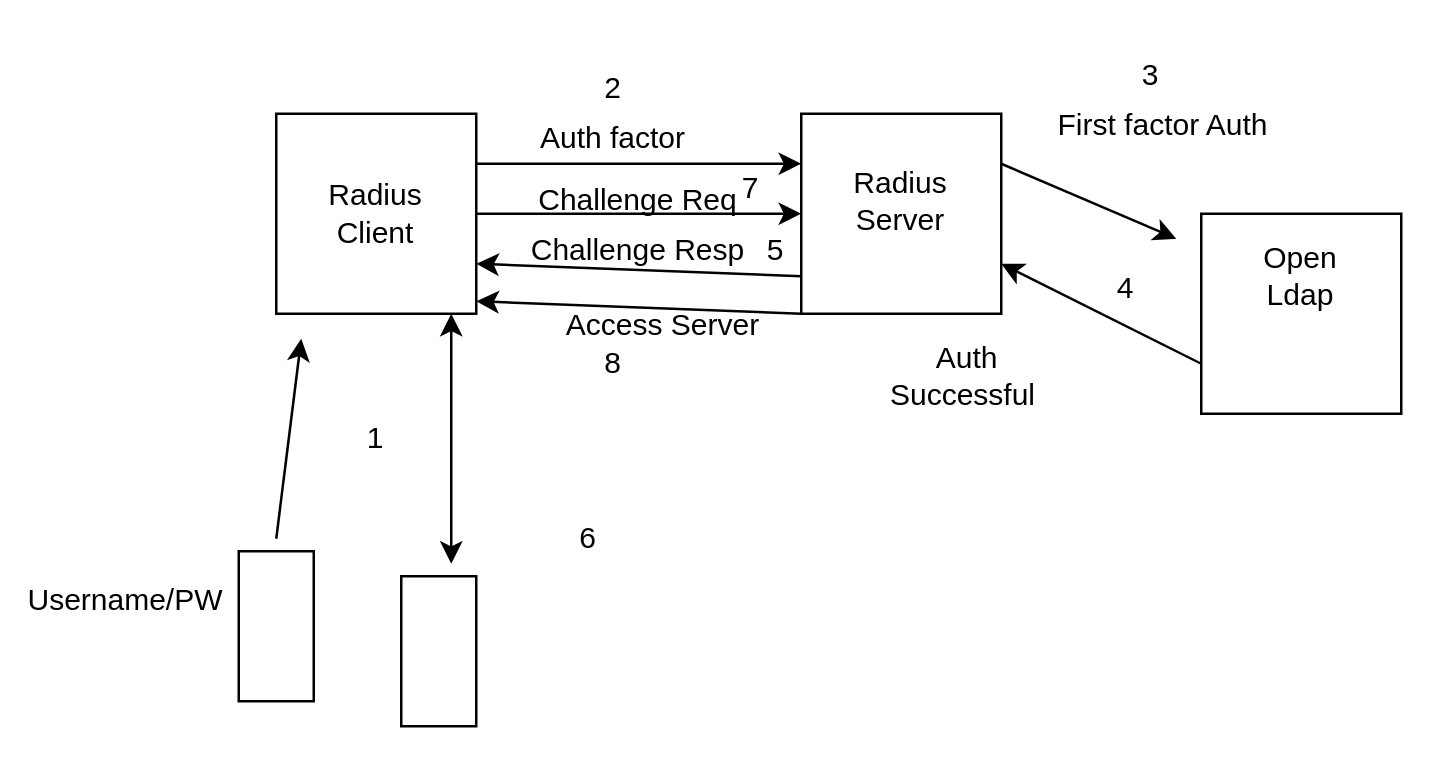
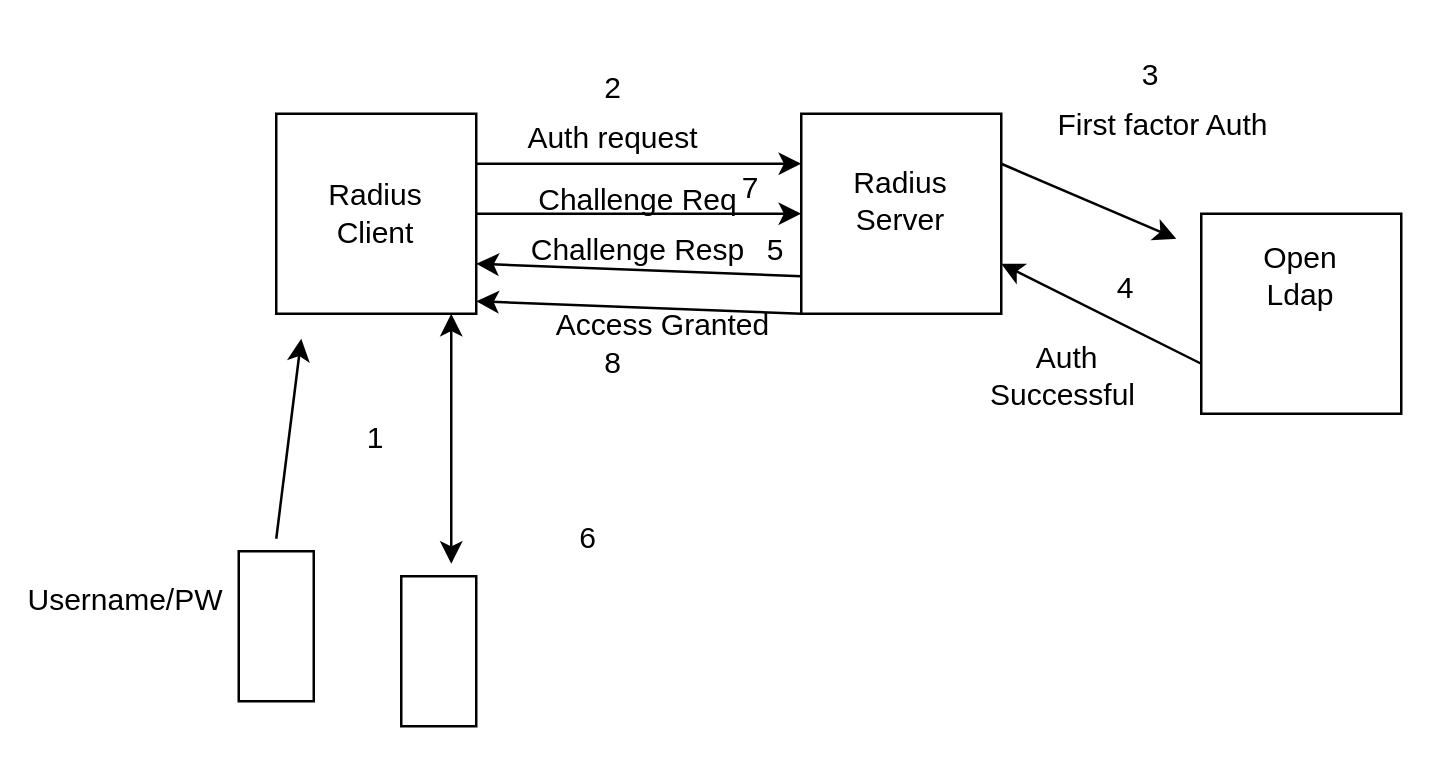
(614, 139) -> (614, 139)
(664, 326) -> (664, 326)
(964, 376) -> (1064, 376)
